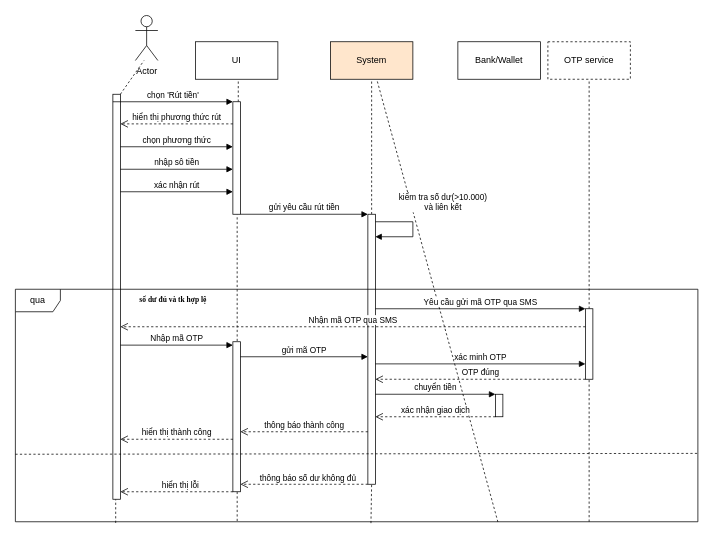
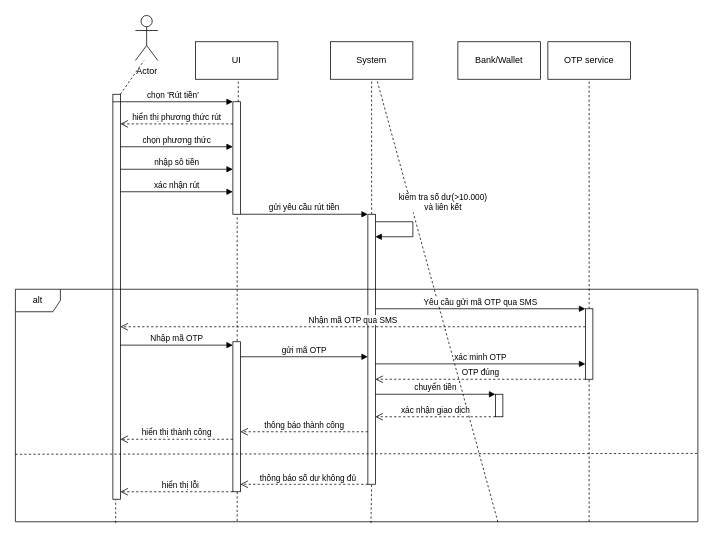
(372, 60) -> (372, 60)
(589, 60) -> (589, 60)
(173, 299) -> none
(38, 300) -> (38, 300)
